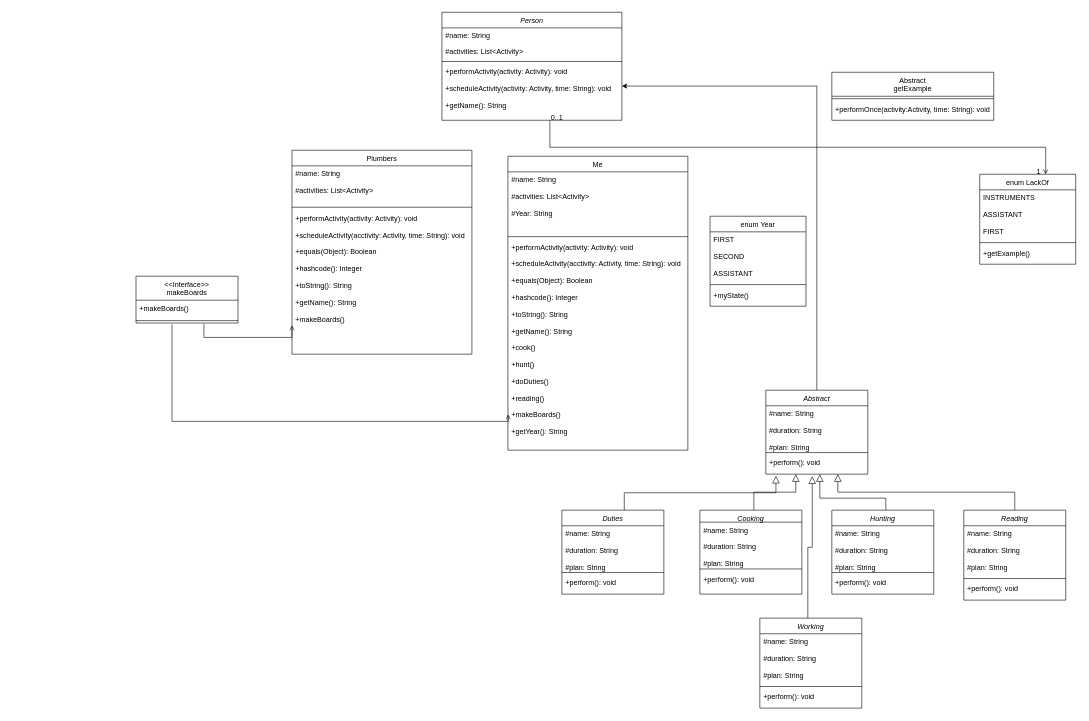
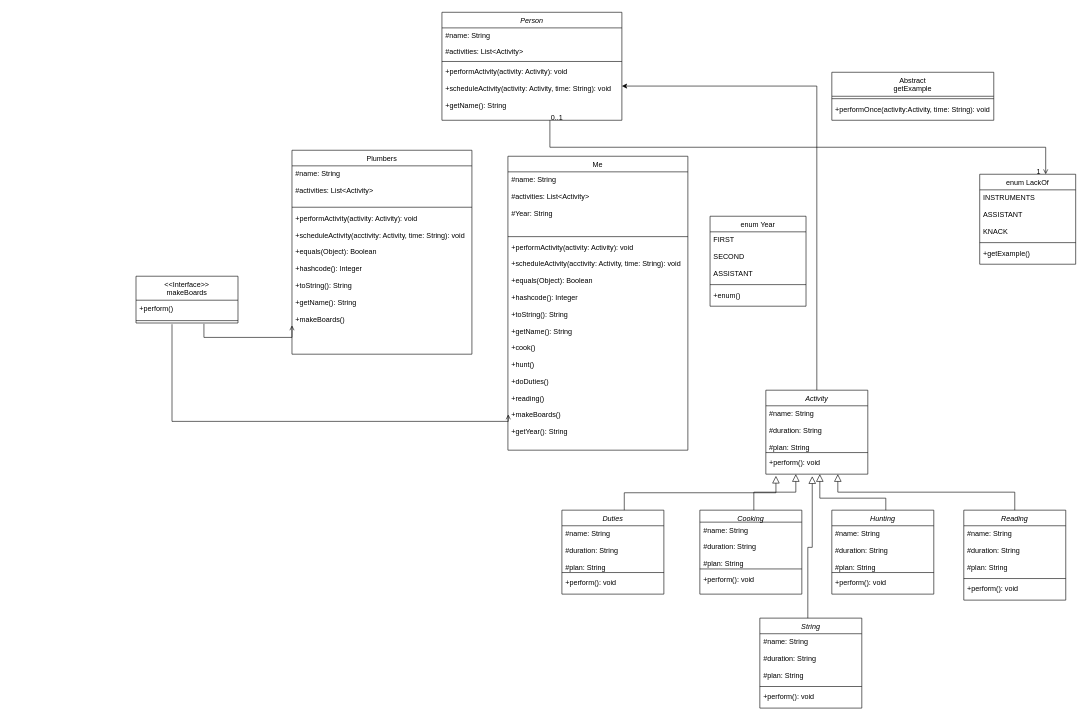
(1005, 198) -> (1005, 198)
(734, 295) -> (728, 295)
(165, 308) -> (159, 308)
(817, 398) -> (817, 398)
(811, 626) -> (811, 626)
